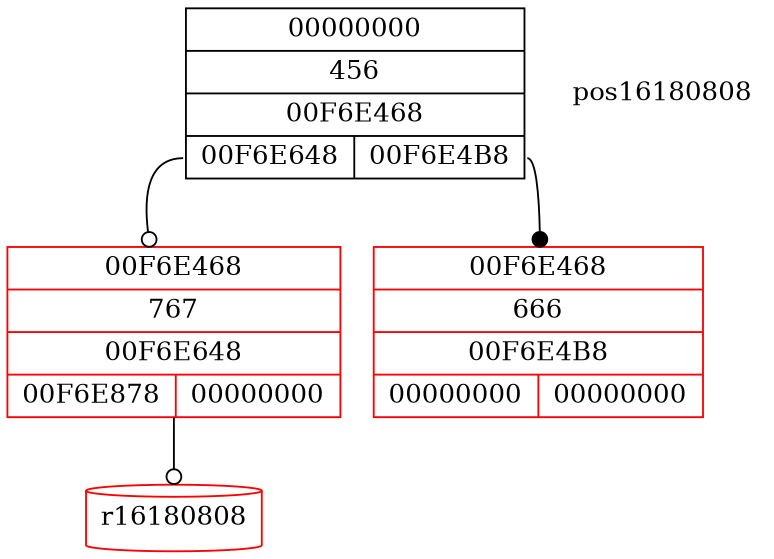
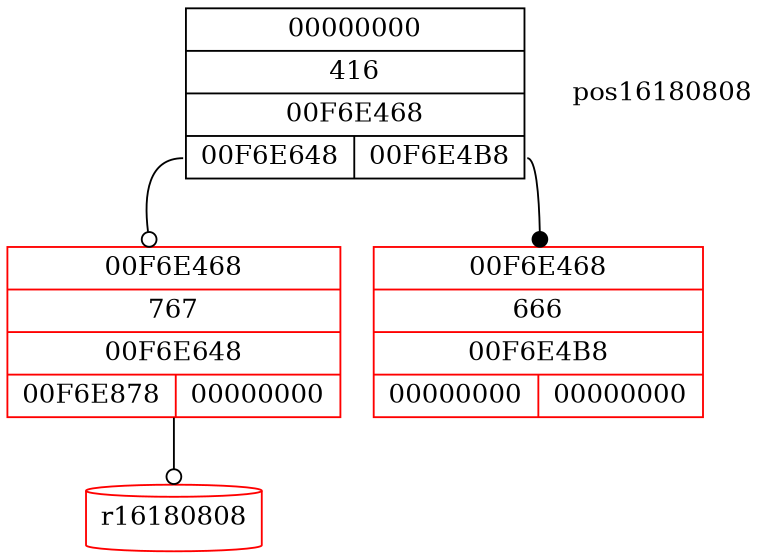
(355, 71) -> (355, 71)
